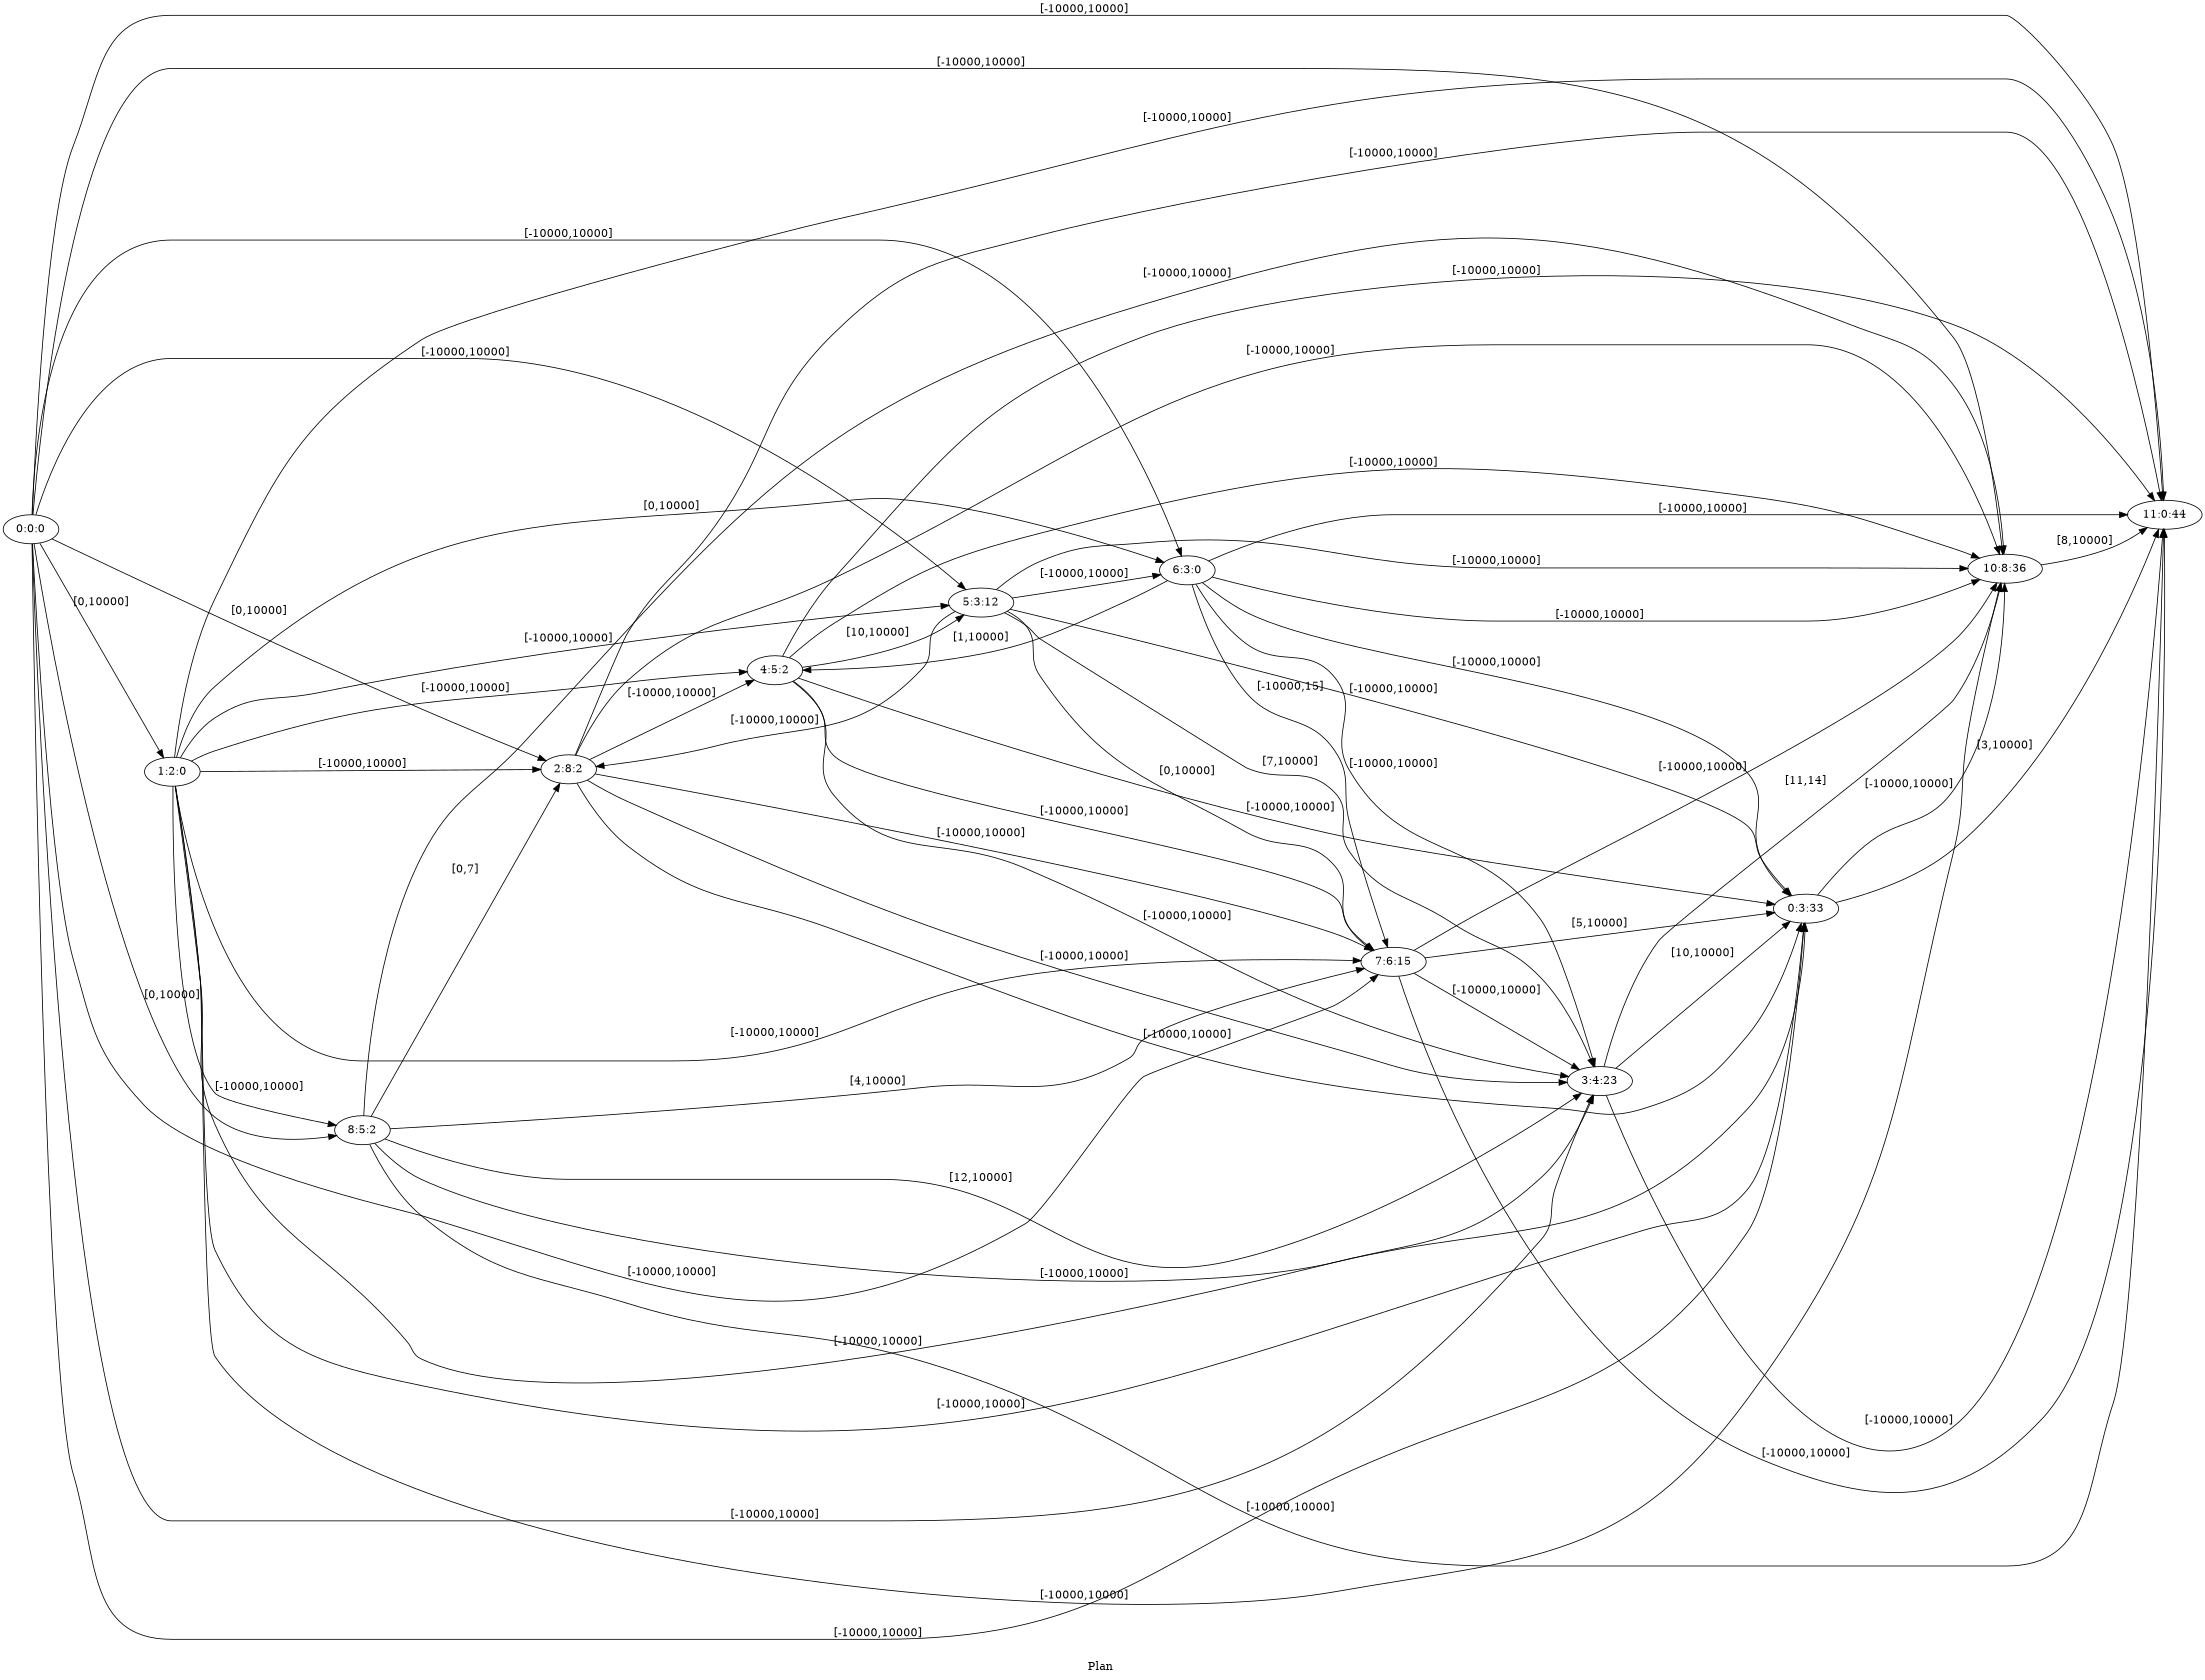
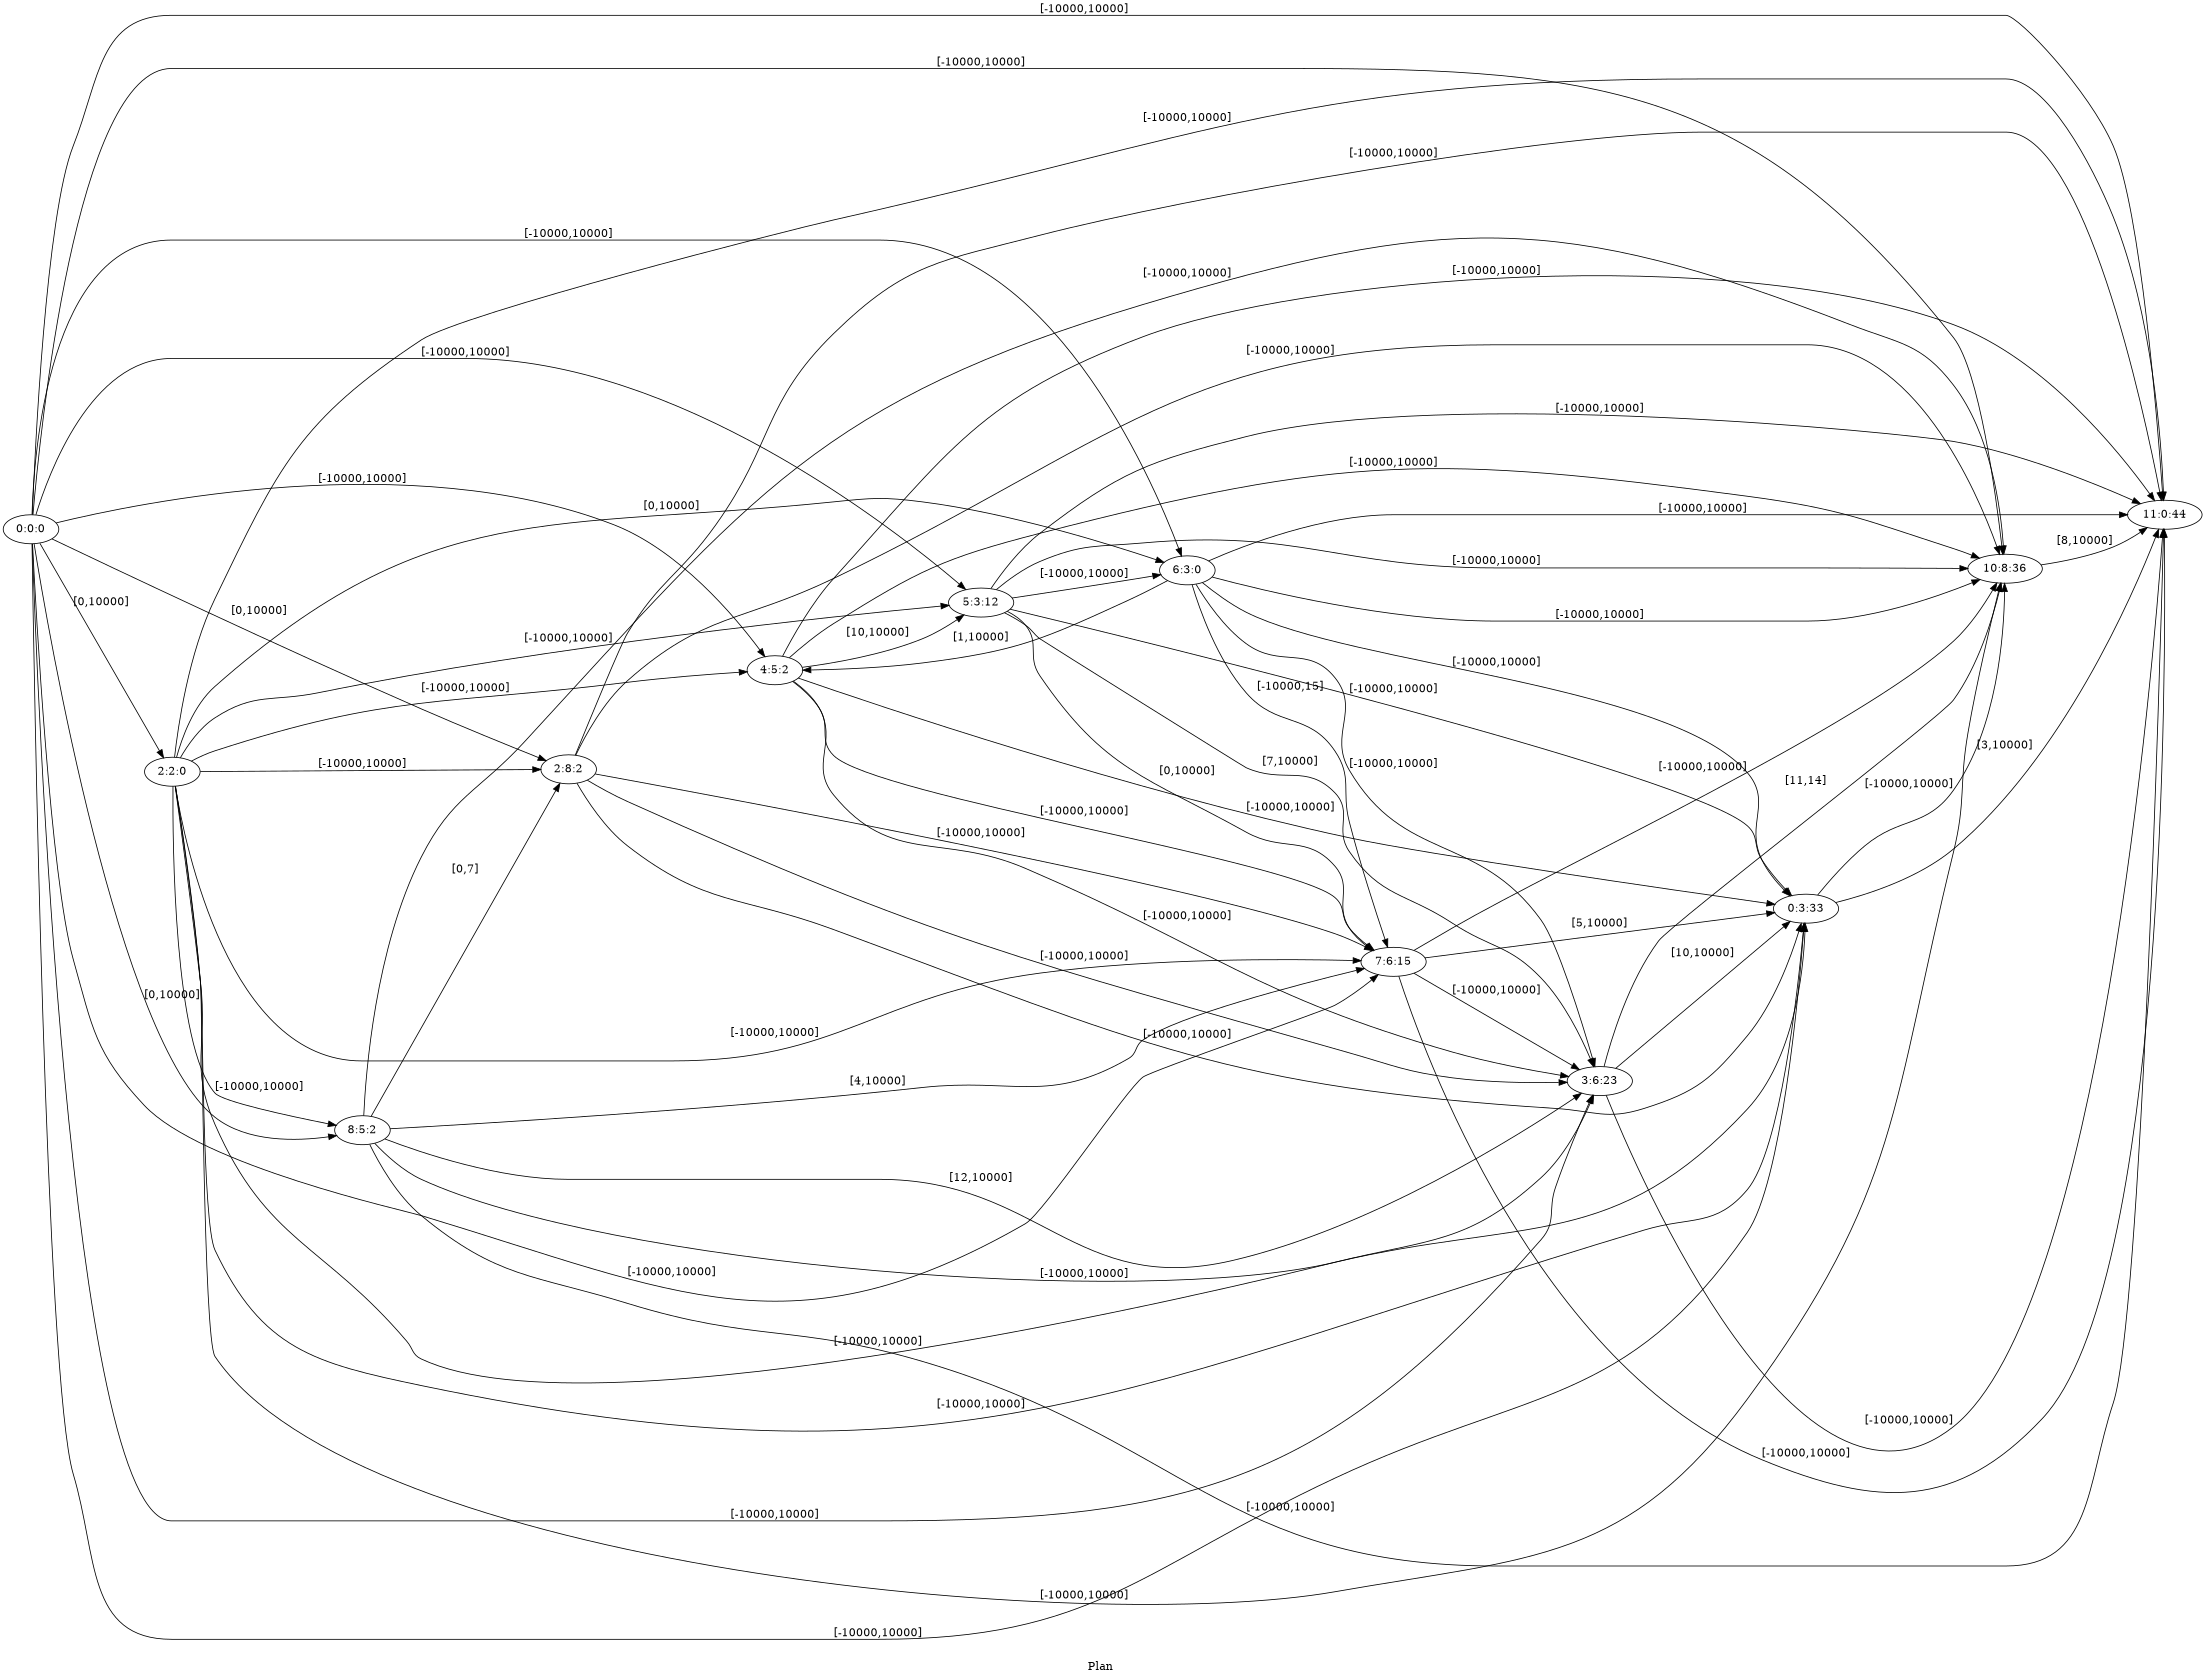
(668, 722) -> (433, 488)
(806, 730) -> (1542, 414)
(172, 772) -> (172, 772)
(1600, 1081) -> (1600, 1081)
